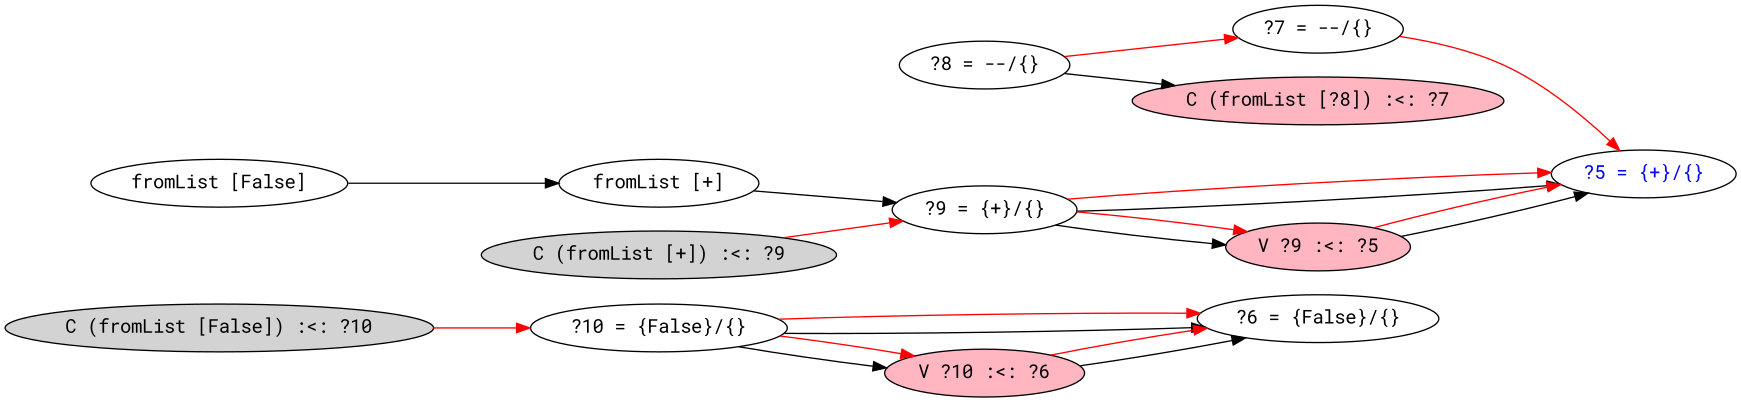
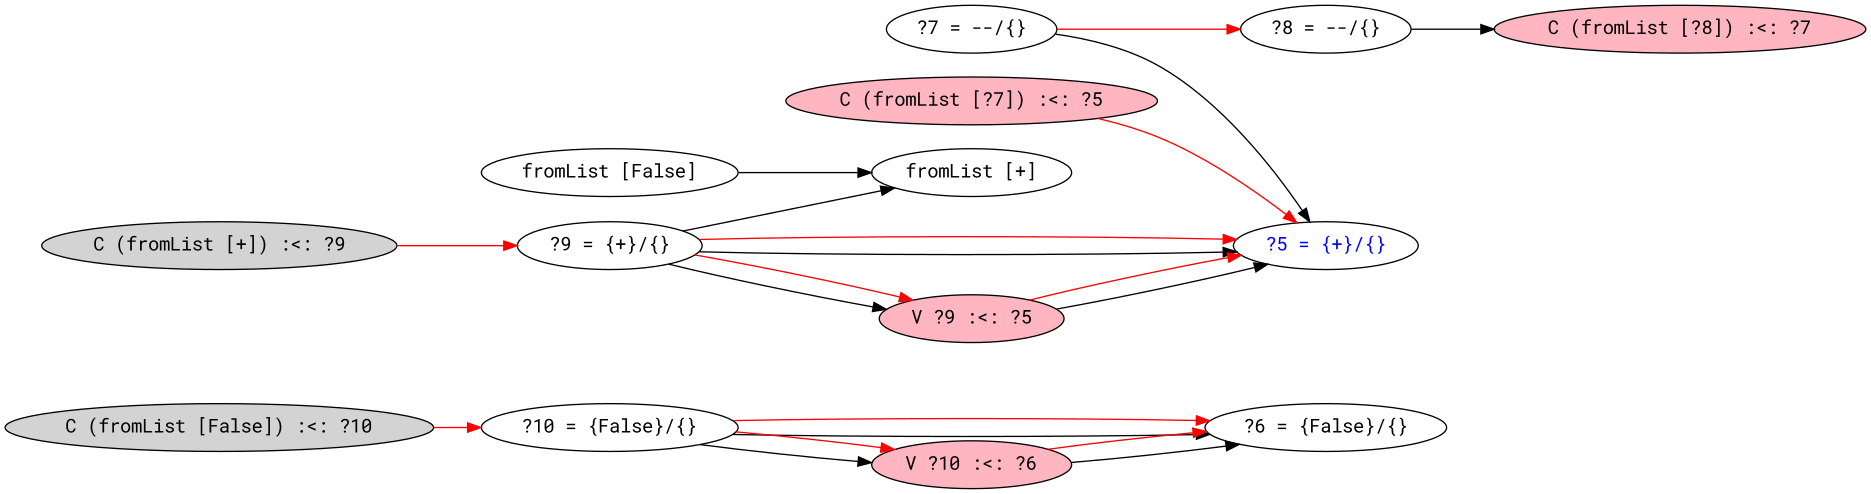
(1144, 48) -> (1142, 29)
(1514, 70) -> (1198, 94)
none -> (972, 101)
(818, 196) -> (782, 211)
